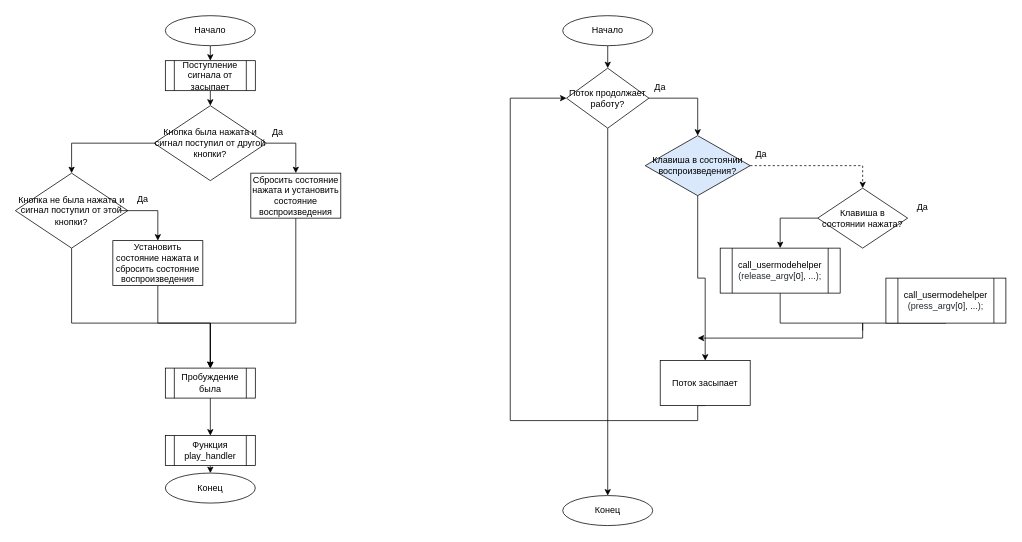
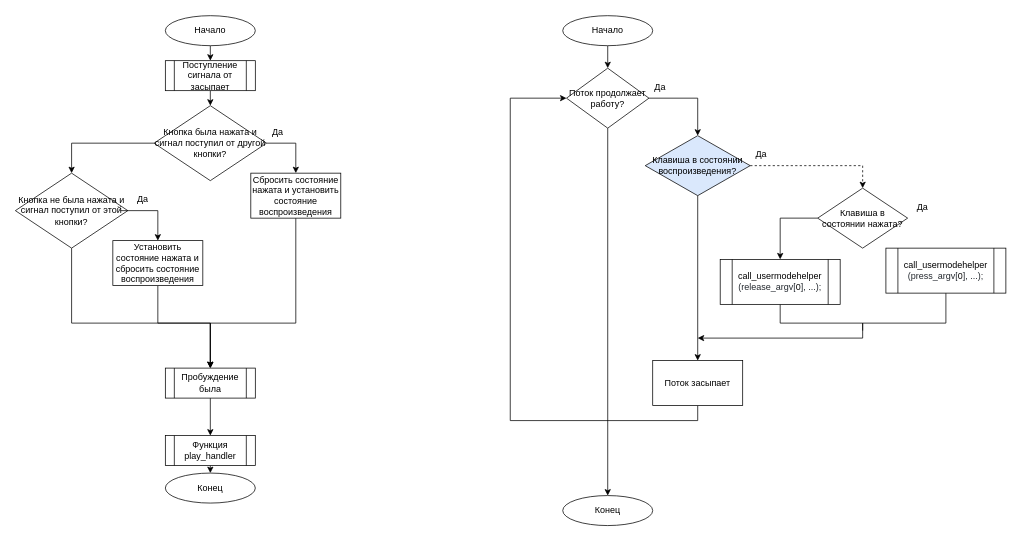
(780, 270) -> (780, 282)
(946, 300) -> (946, 270)
(705, 383) -> (698, 383)
